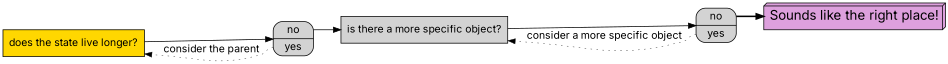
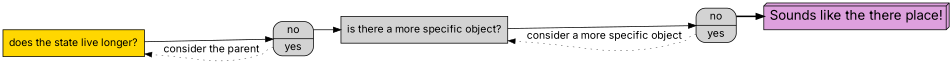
(855, 16) -> (856, 16)
